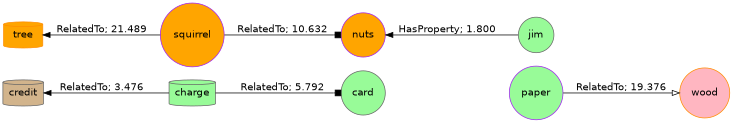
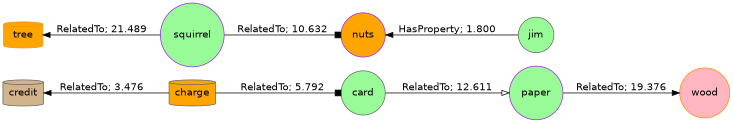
(192, 35) -> (192, 35)
(192, 93) -> (192, 93)
none -> (444, 93)
(618, 93) -> (618, 93)
